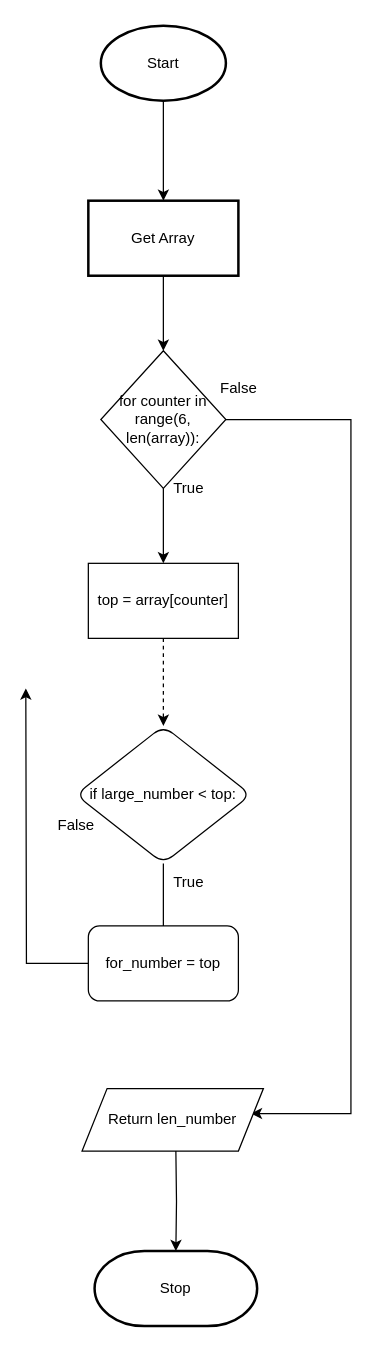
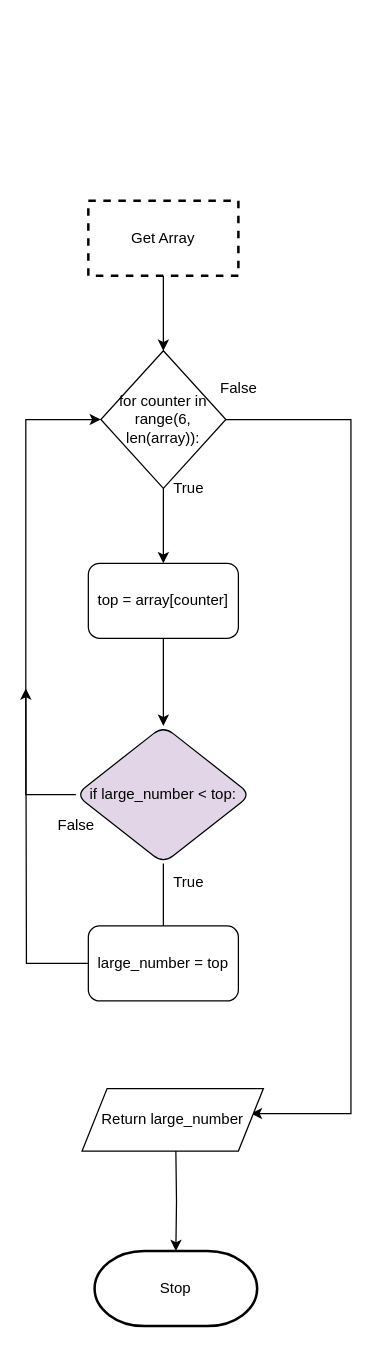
(163, 63) -> none
(163, 147) -> none
(163, 238) -> (163, 238)
none -> (26, 521)
(163, 601) -> (163, 601)
(163, 676) -> (163, 676)
(163, 794) -> (163, 794)
(163, 963) -> (163, 963)
(173, 1119) -> (173, 1119)
